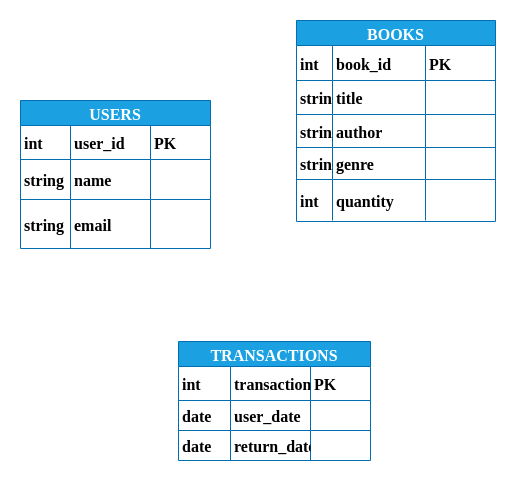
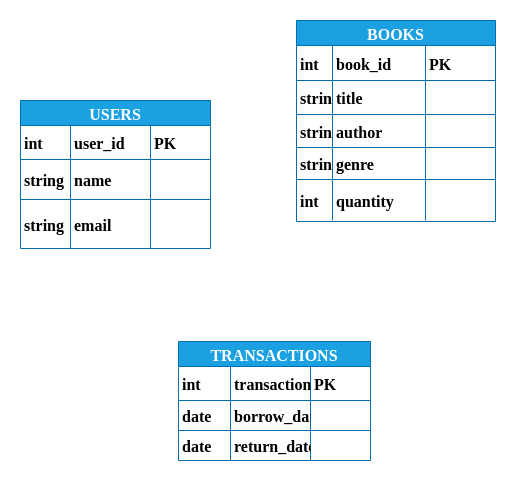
(274, 417) -> (283, 417)
